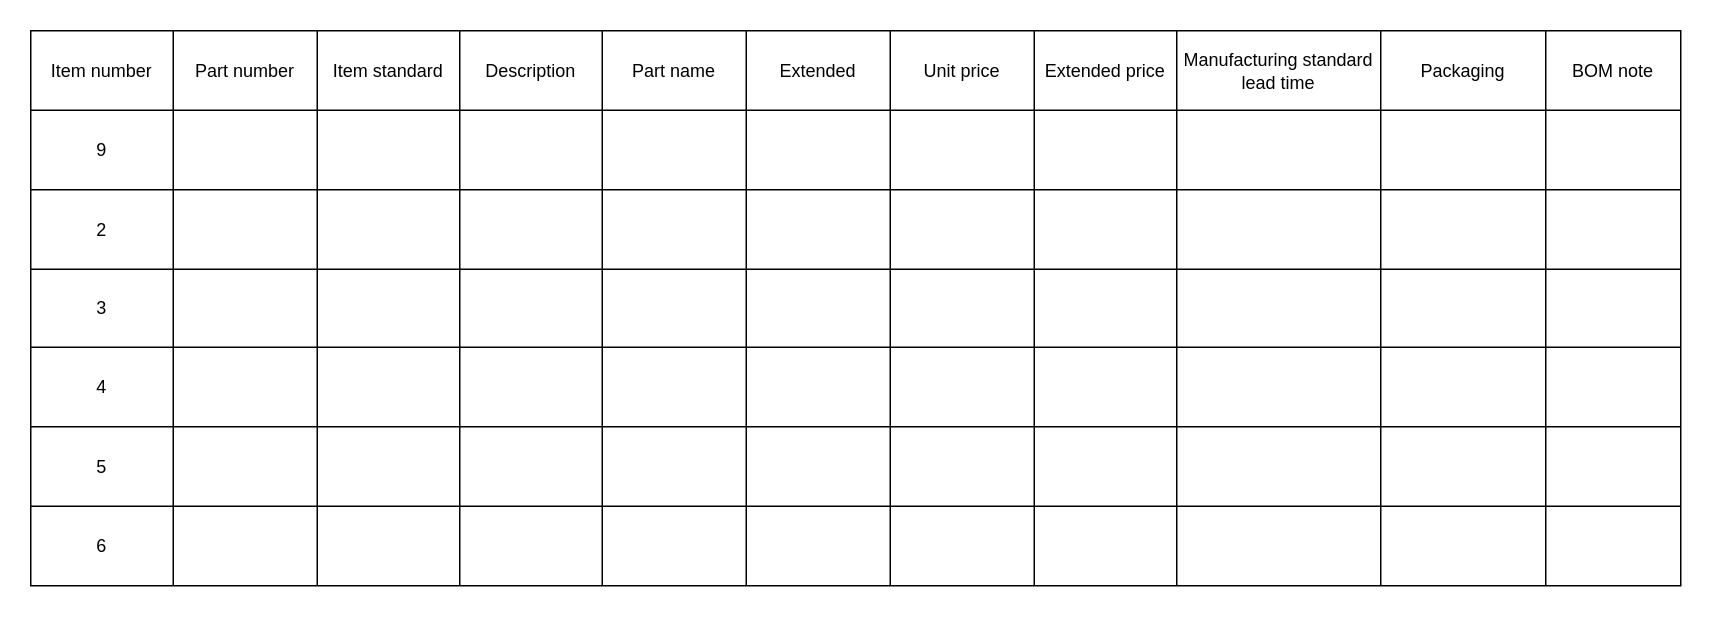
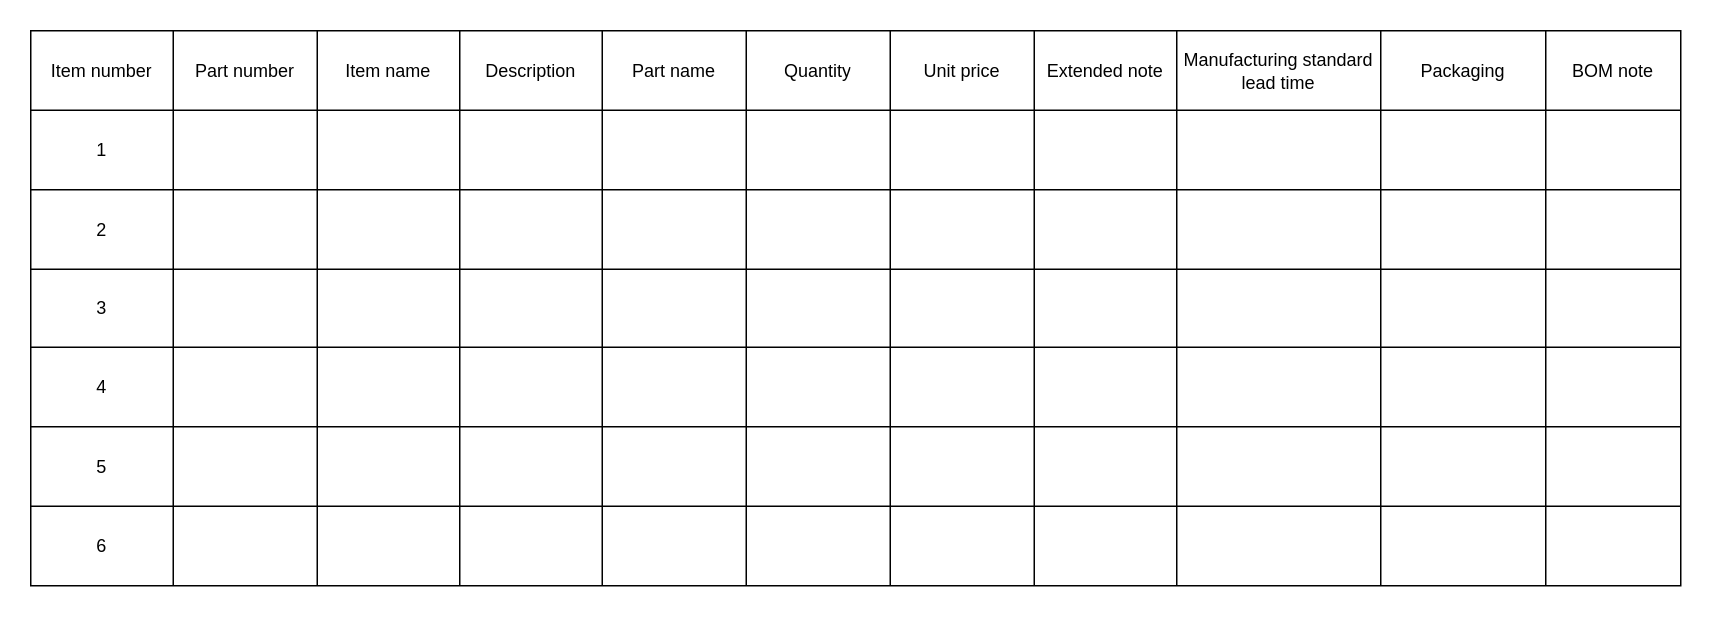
(389, 71) -> (389, 71)
(818, 71) -> (818, 71)
(1106, 71) -> (1106, 71)
(102, 151) -> (102, 151)
